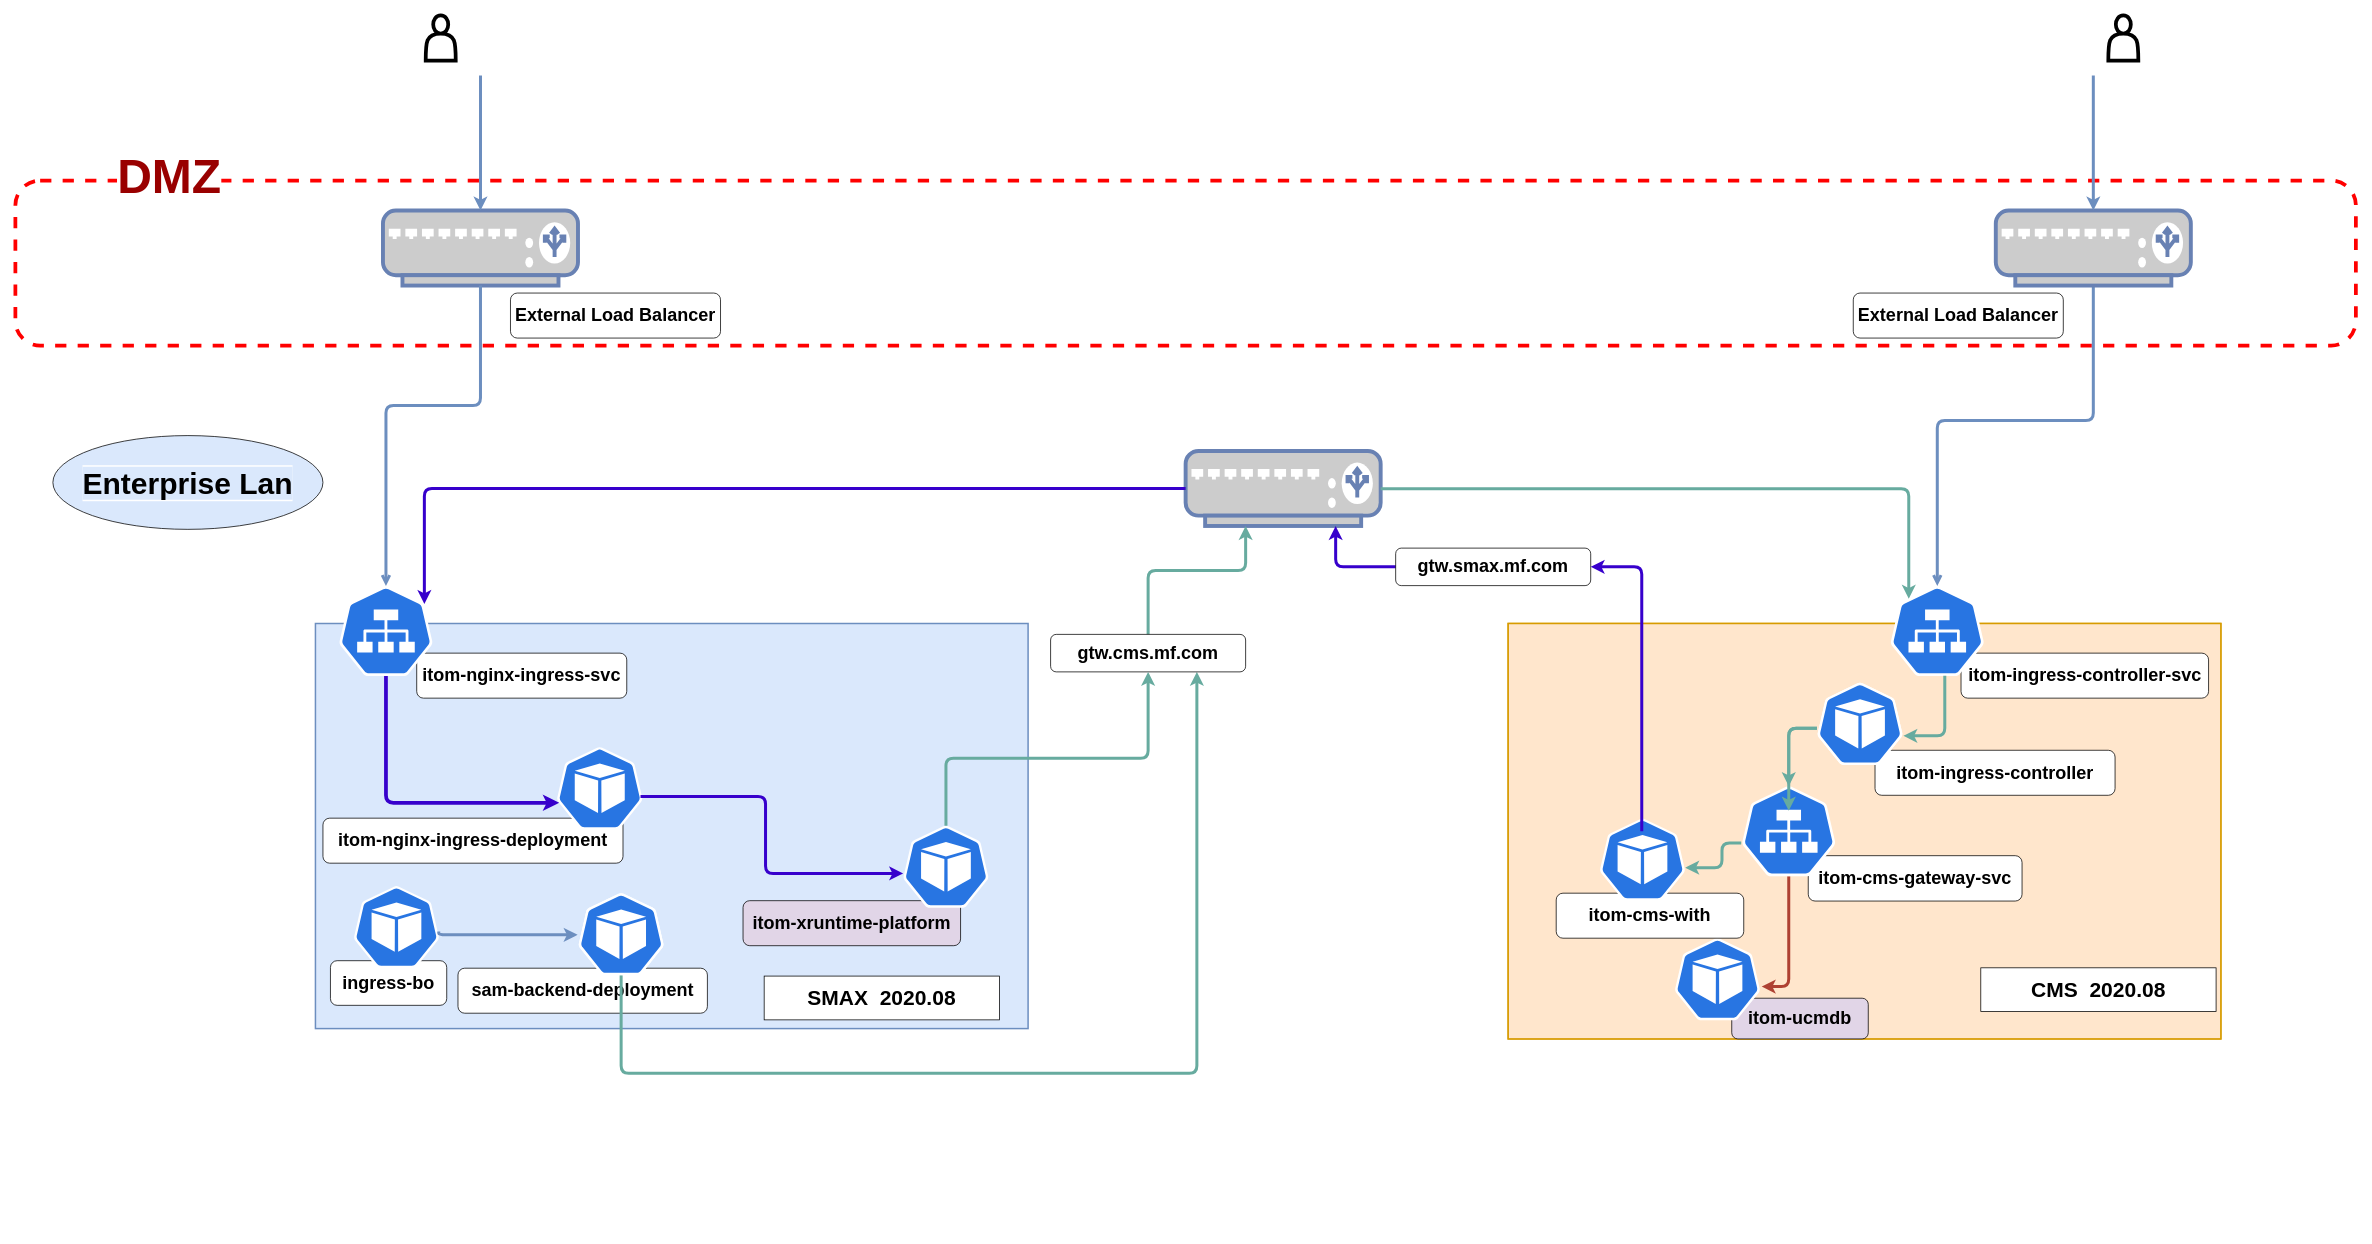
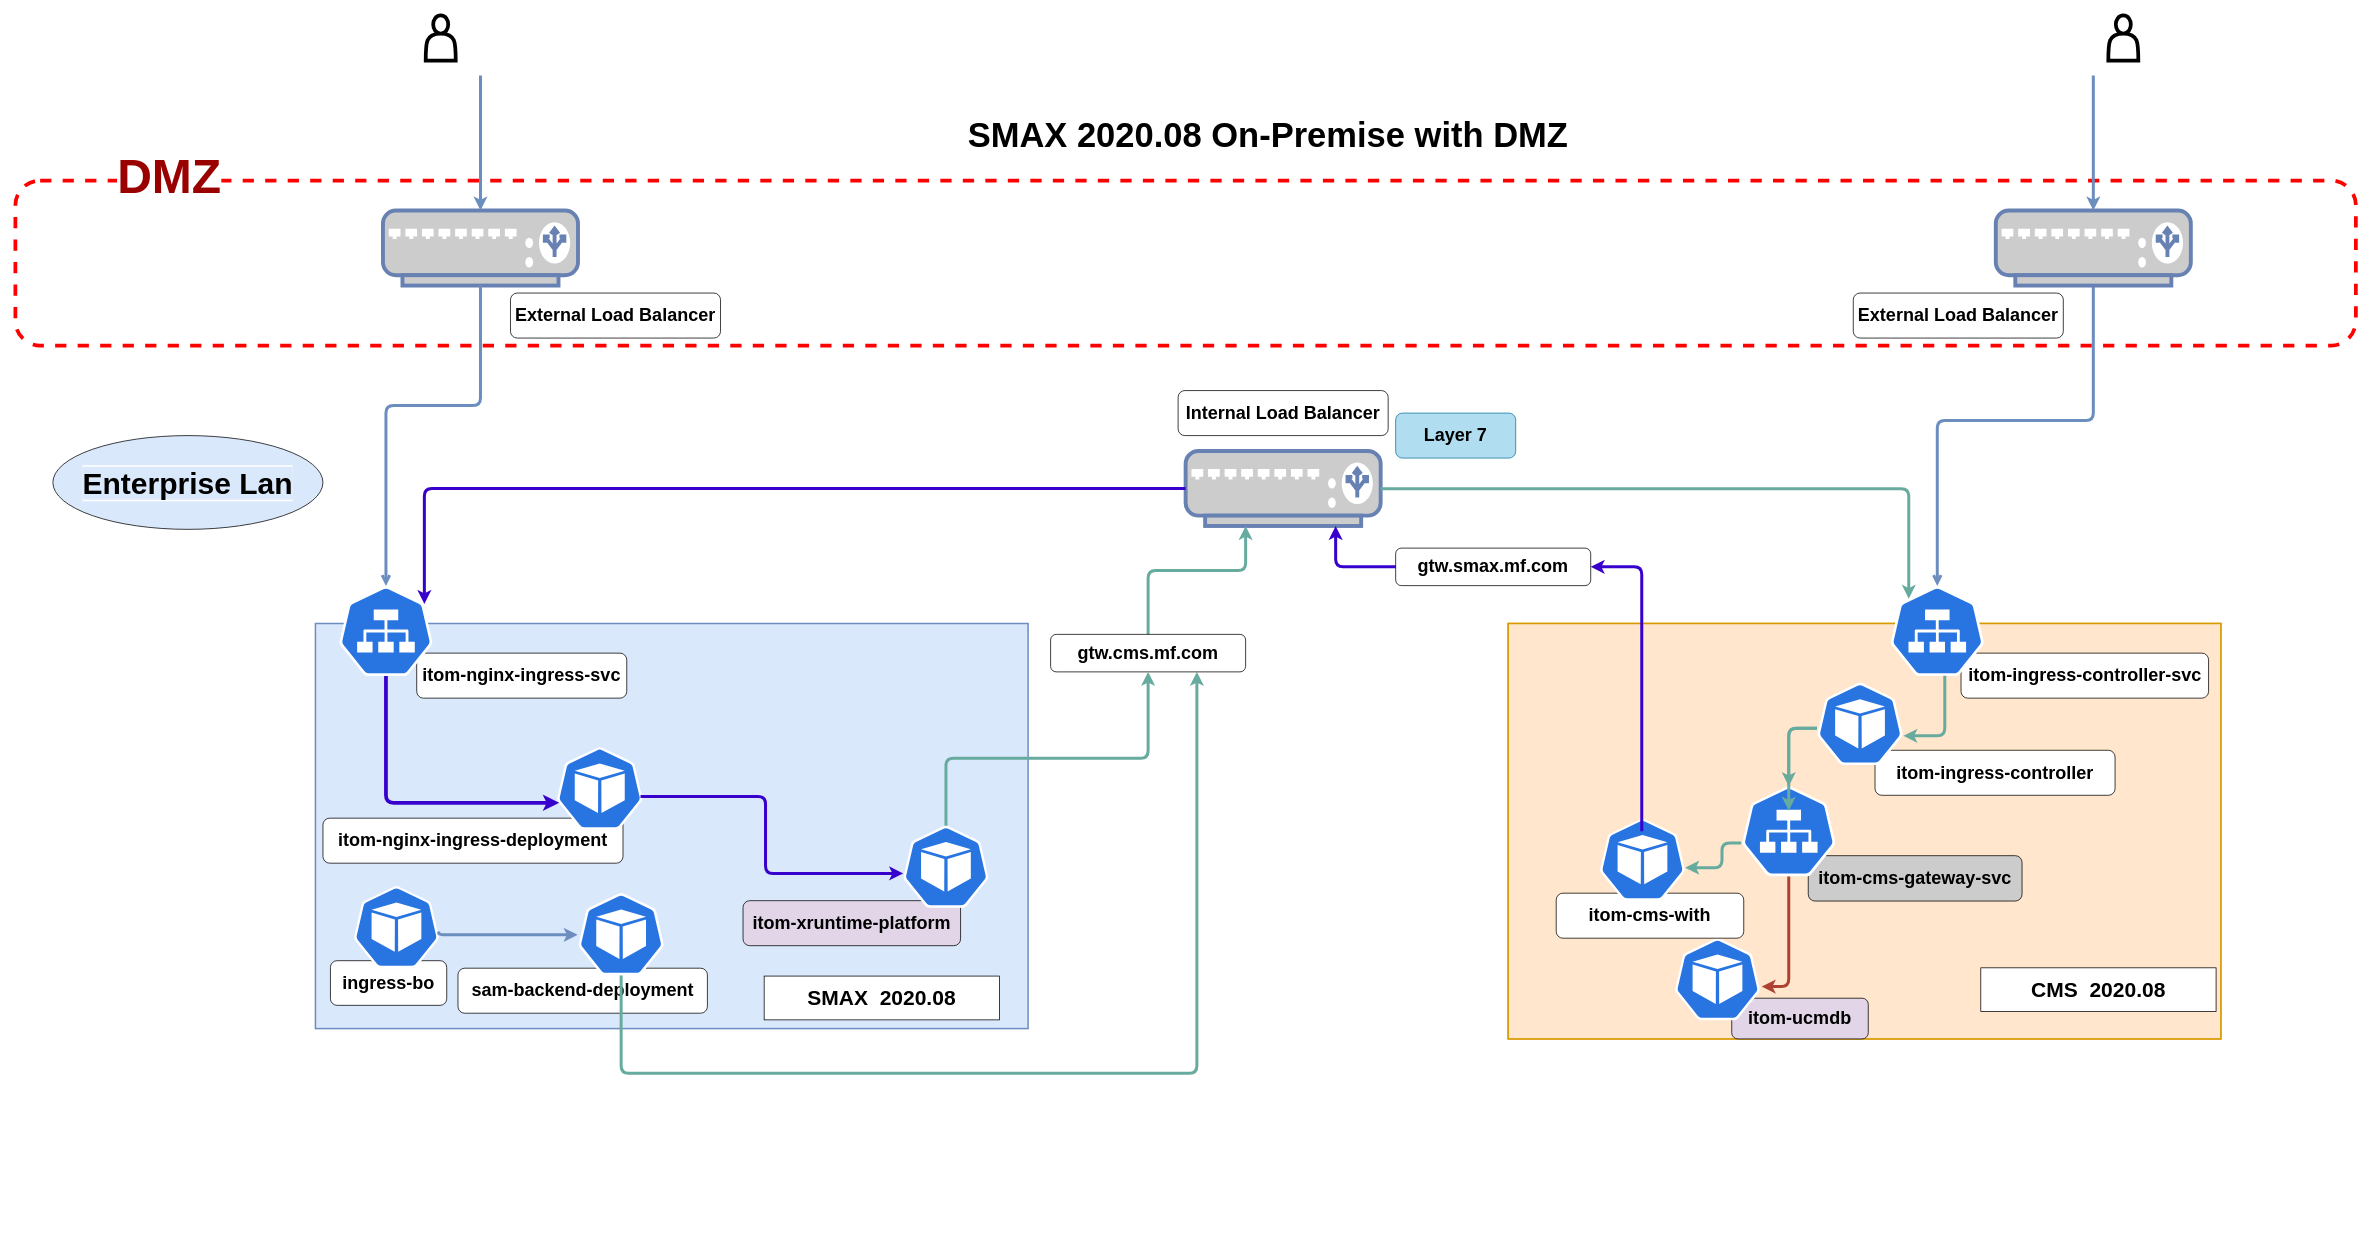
none -> (1268, 135)
none -> (1283, 413)
none -> (1455, 435)
(1915, 878) -> (1915, 878)
